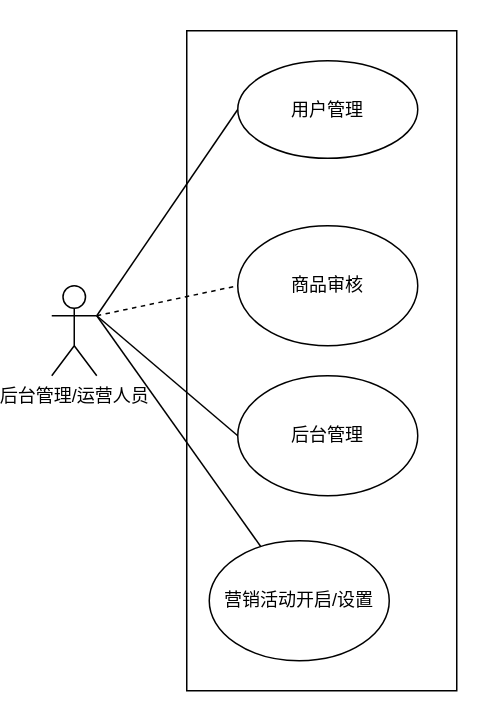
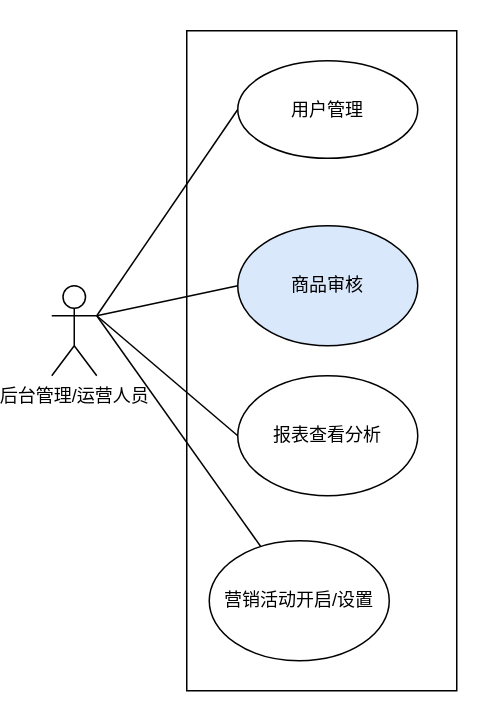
(328, 286) -> (328, 286)
(168, 301) -> (168, 301)
(328, 436) -> (328, 436)
